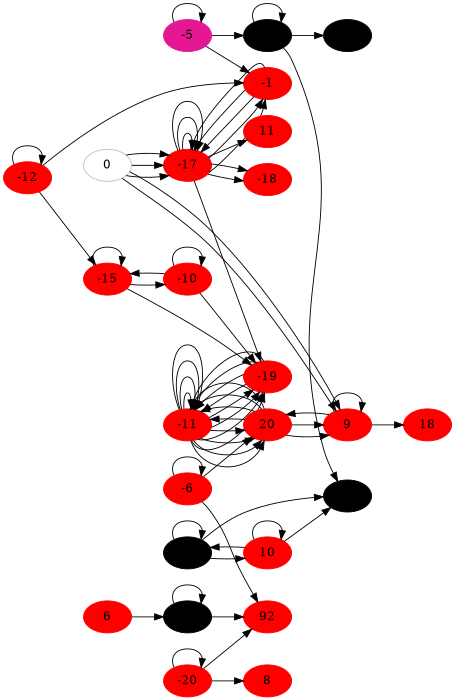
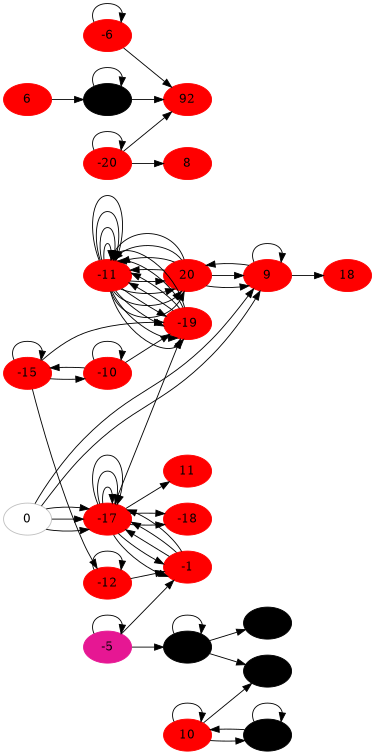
(65, 225) -> (54, 463)
(223, 461) -> none
(254, 509) -> none
